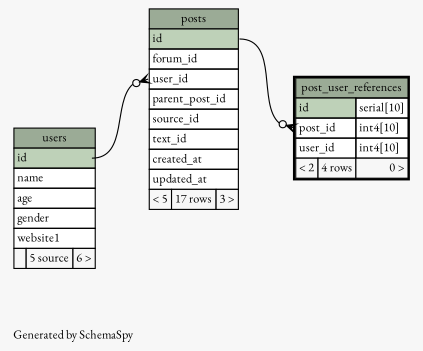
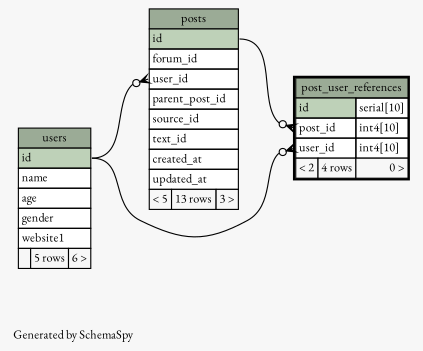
(194, 199) -> (194, 199)
none -> (190, 236)
(50, 258) -> (50, 258)
